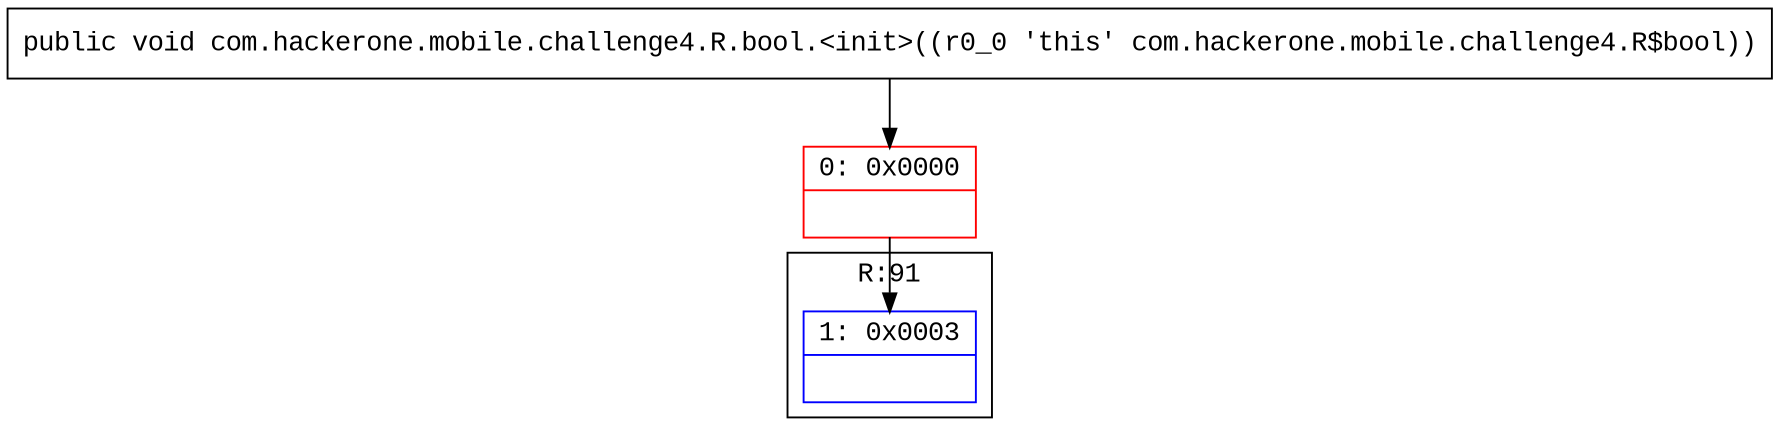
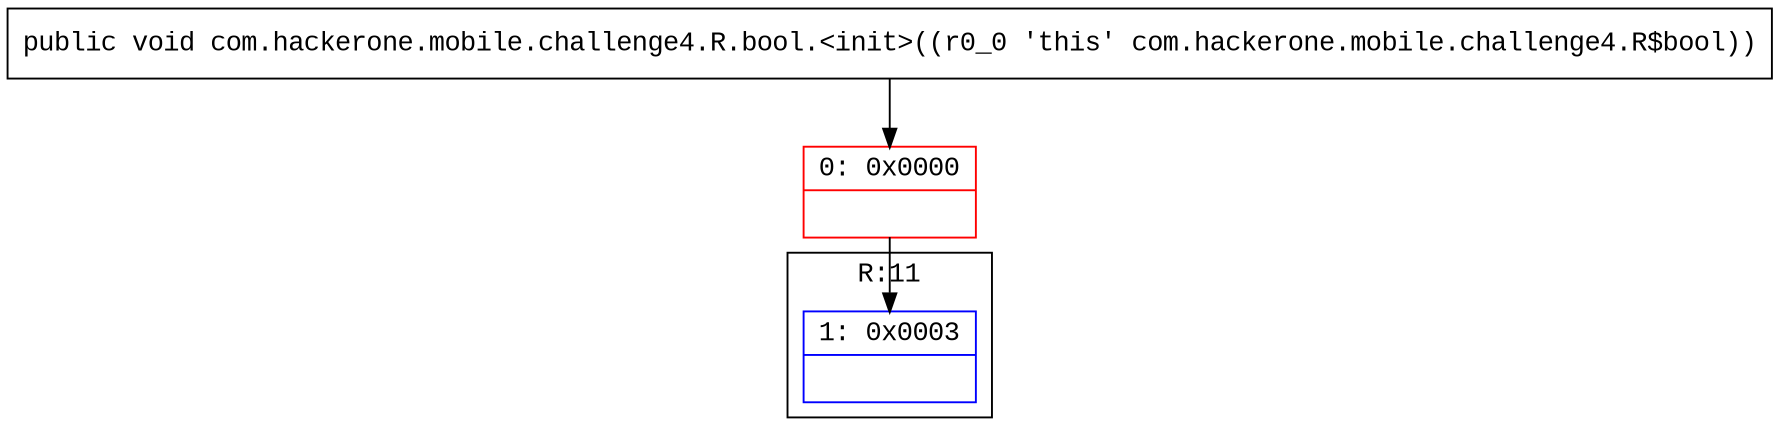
(890, 274) -> (890, 274)
